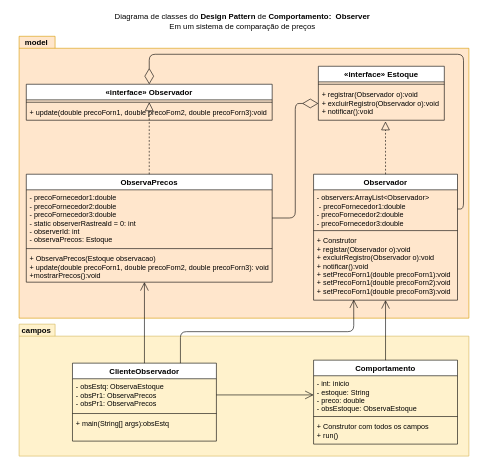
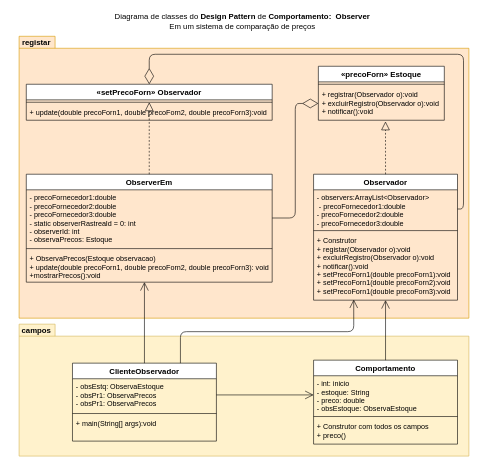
(36, 42) -> (36, 42)
(381, 75) -> (381, 75)
(149, 93) -> (149, 93)
(149, 183) -> (149, 183)
(129, 424) -> (122, 424)
(377, 427) -> (377, 427)
